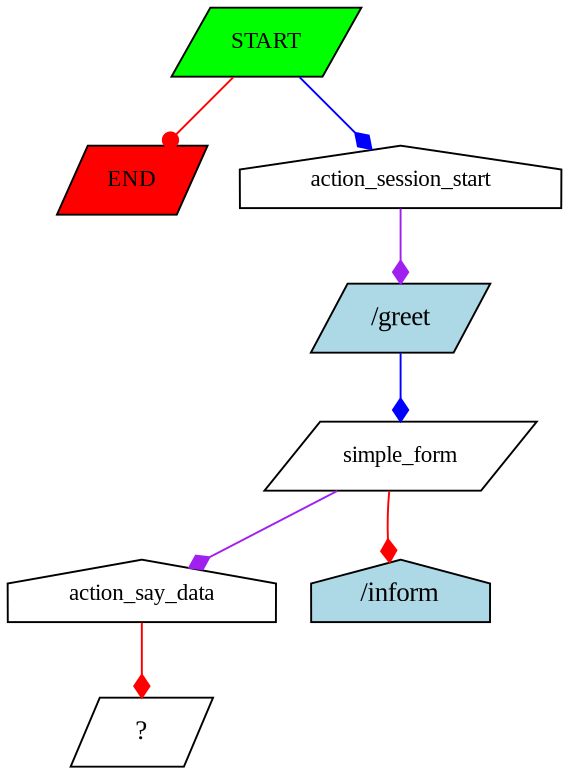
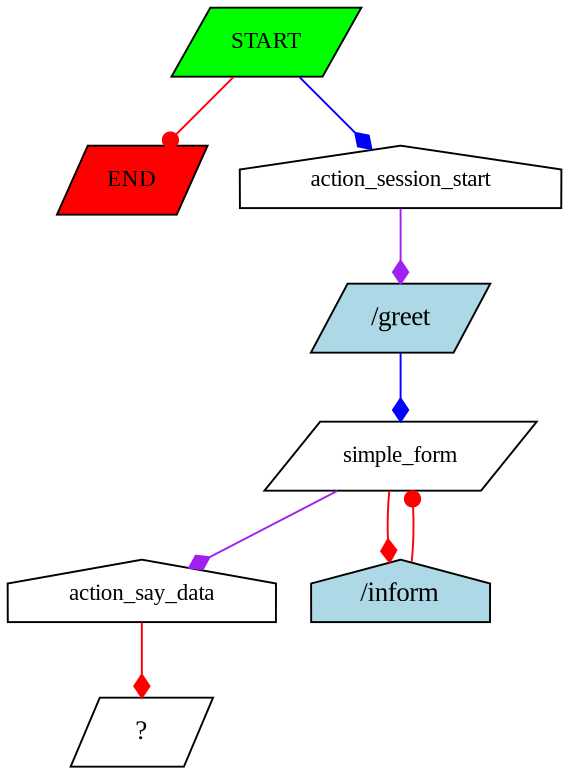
none -> (413, 535)
